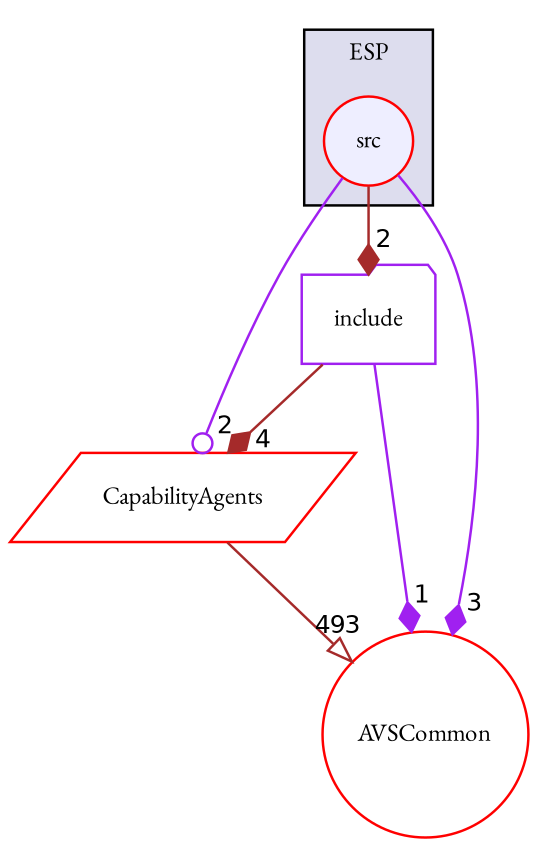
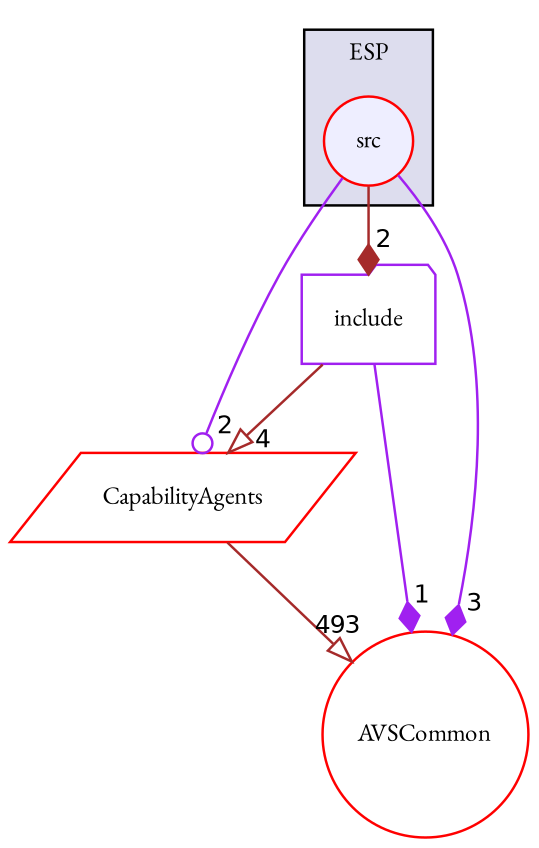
(287, 398) -> (285, 400)
